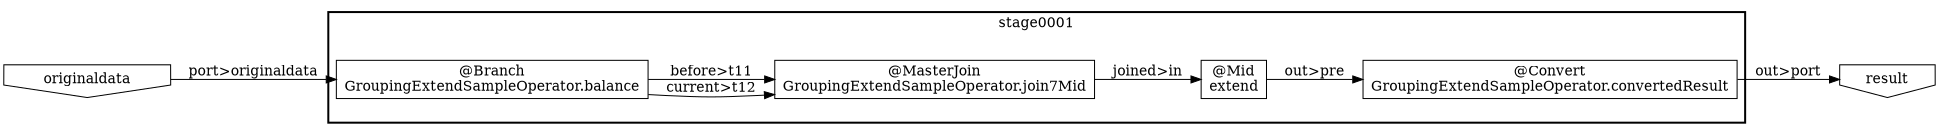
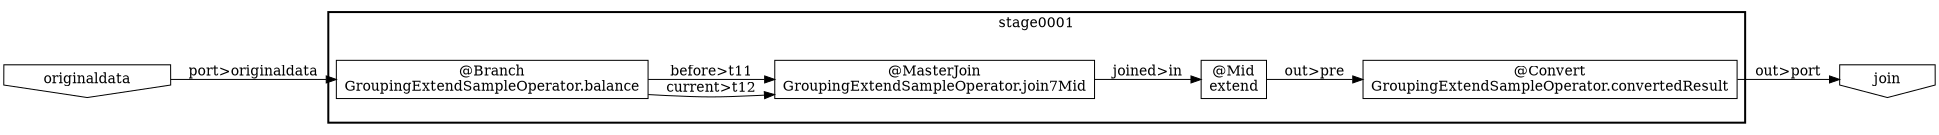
(1887, 79) -> (1887, 79)
